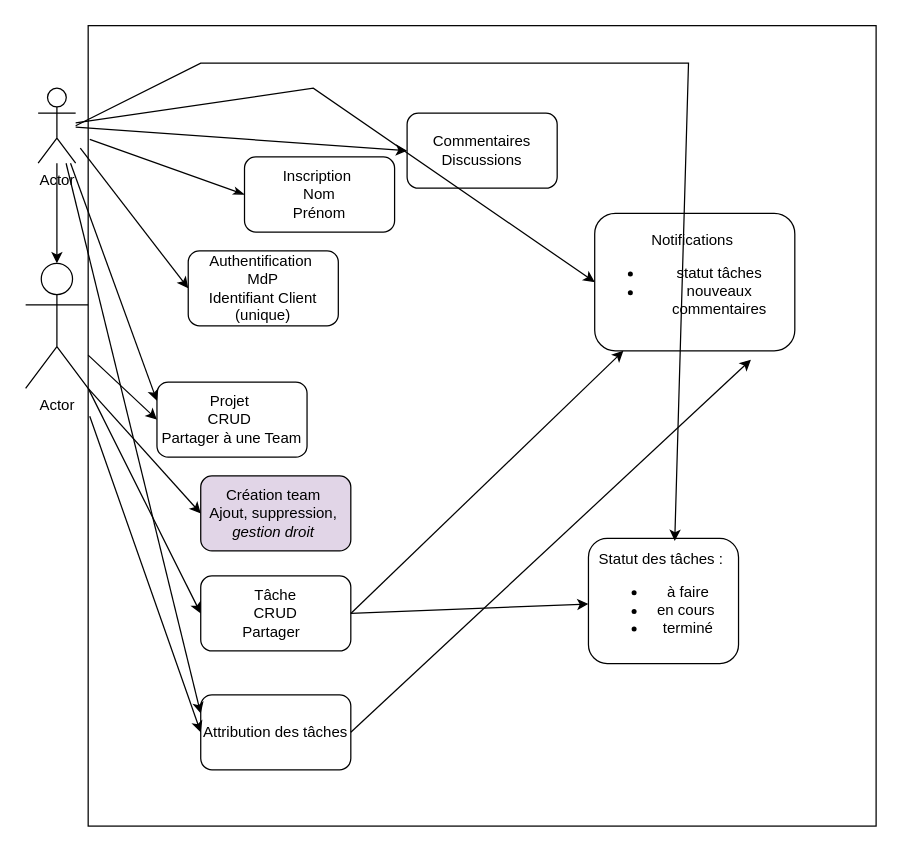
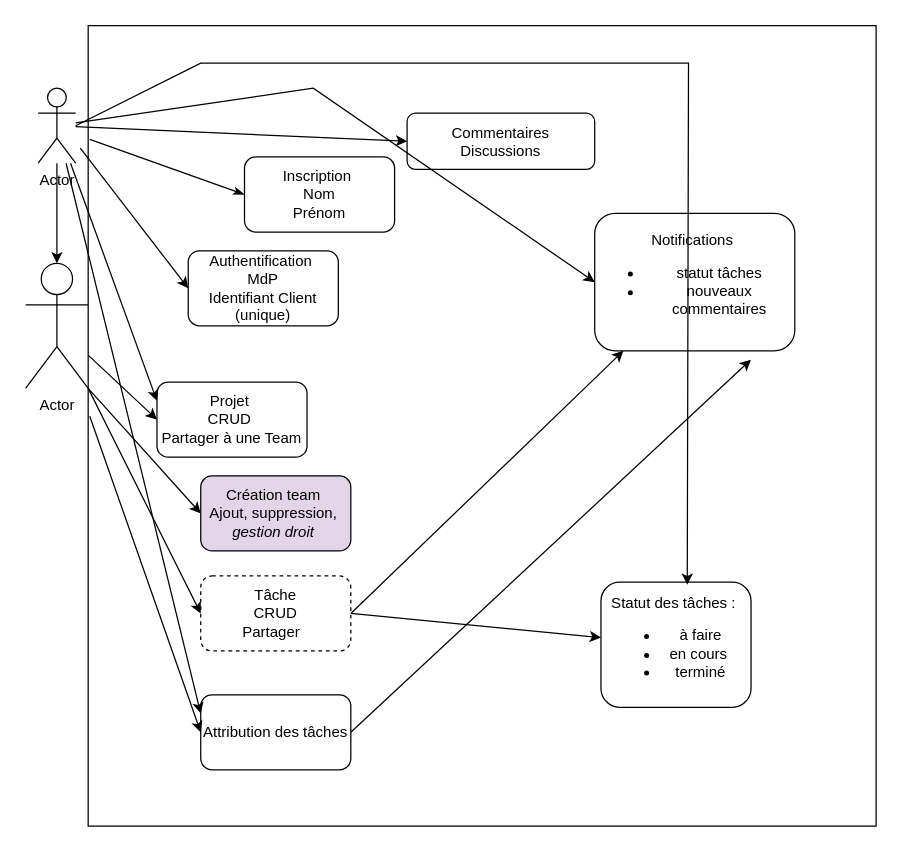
(482, 151) -> (501, 141)
(663, 601) -> (676, 644)
(276, 613) -> (276, 613)
